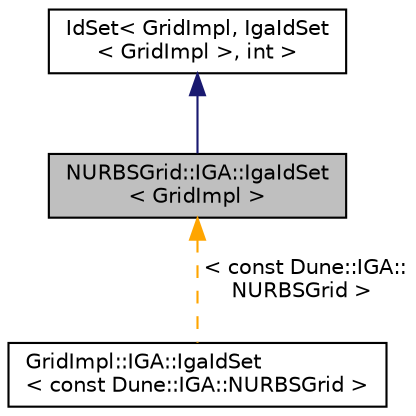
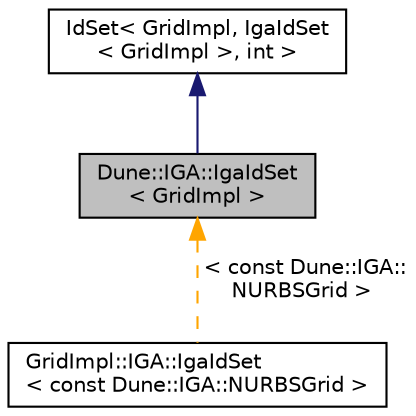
(197, 186) -> (197, 186)
